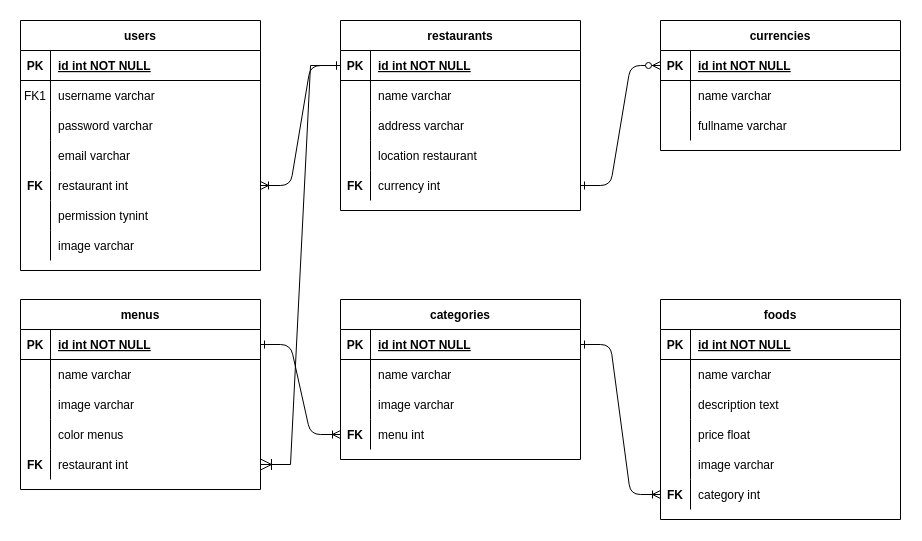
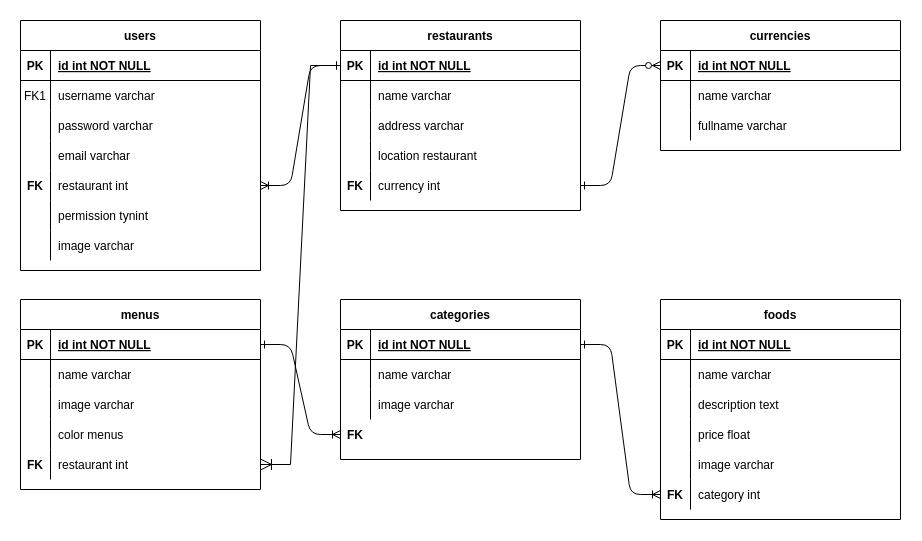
(476, 435) -> none
